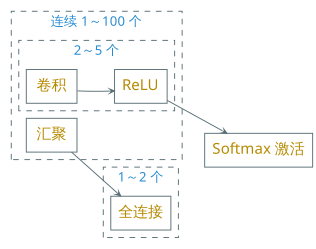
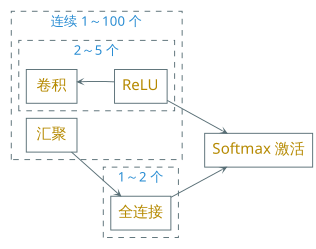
(94, 91) -> (98, 81)
none -> (196, 183)
